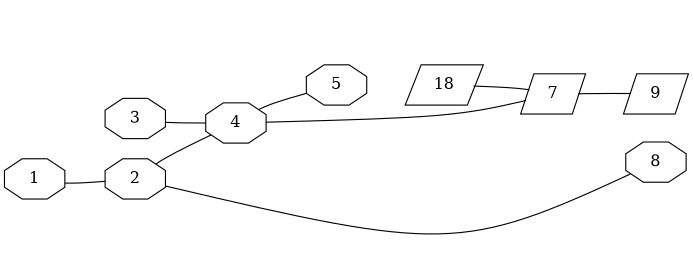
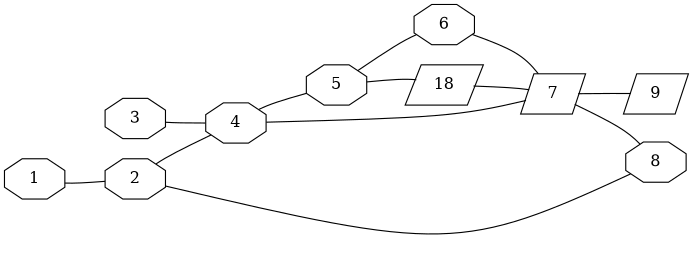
none -> (444, 25)
none -> (392, 80)
none -> (609, 122)
